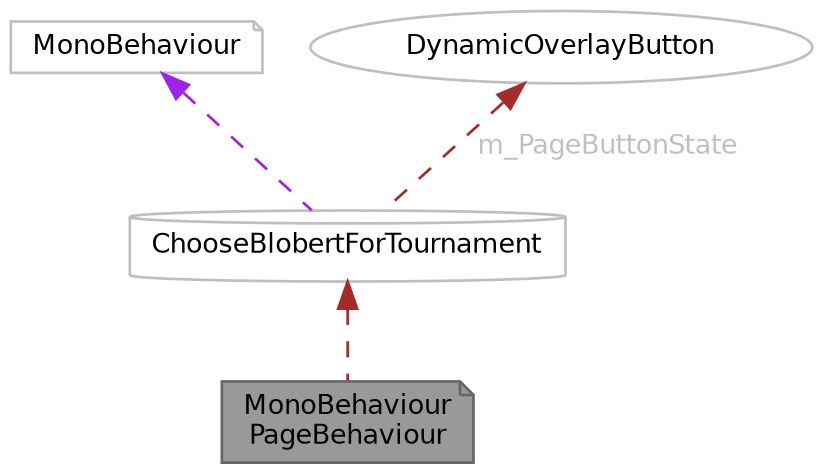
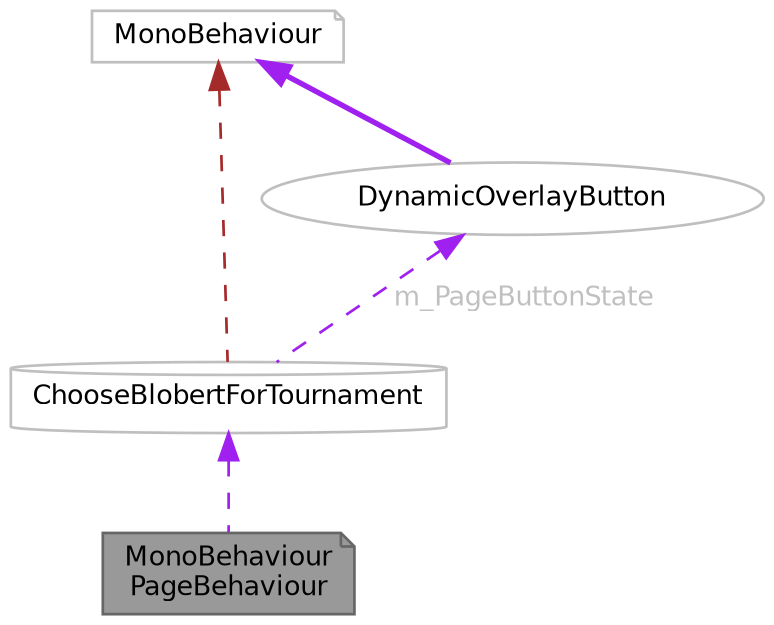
none -> (368, 119)
(247, 151) -> (223, 226)
(443, 157) -> (358, 306)
(348, 345) -> (229, 496)
